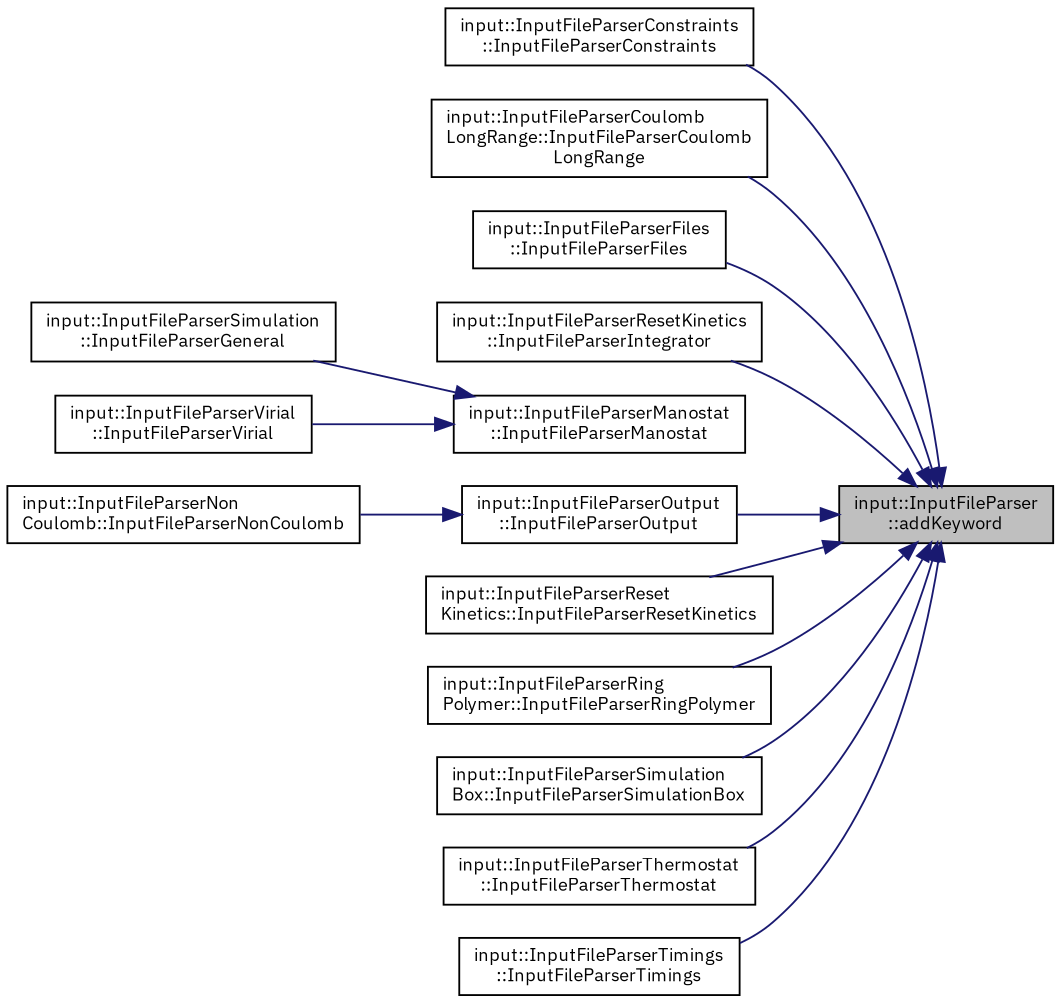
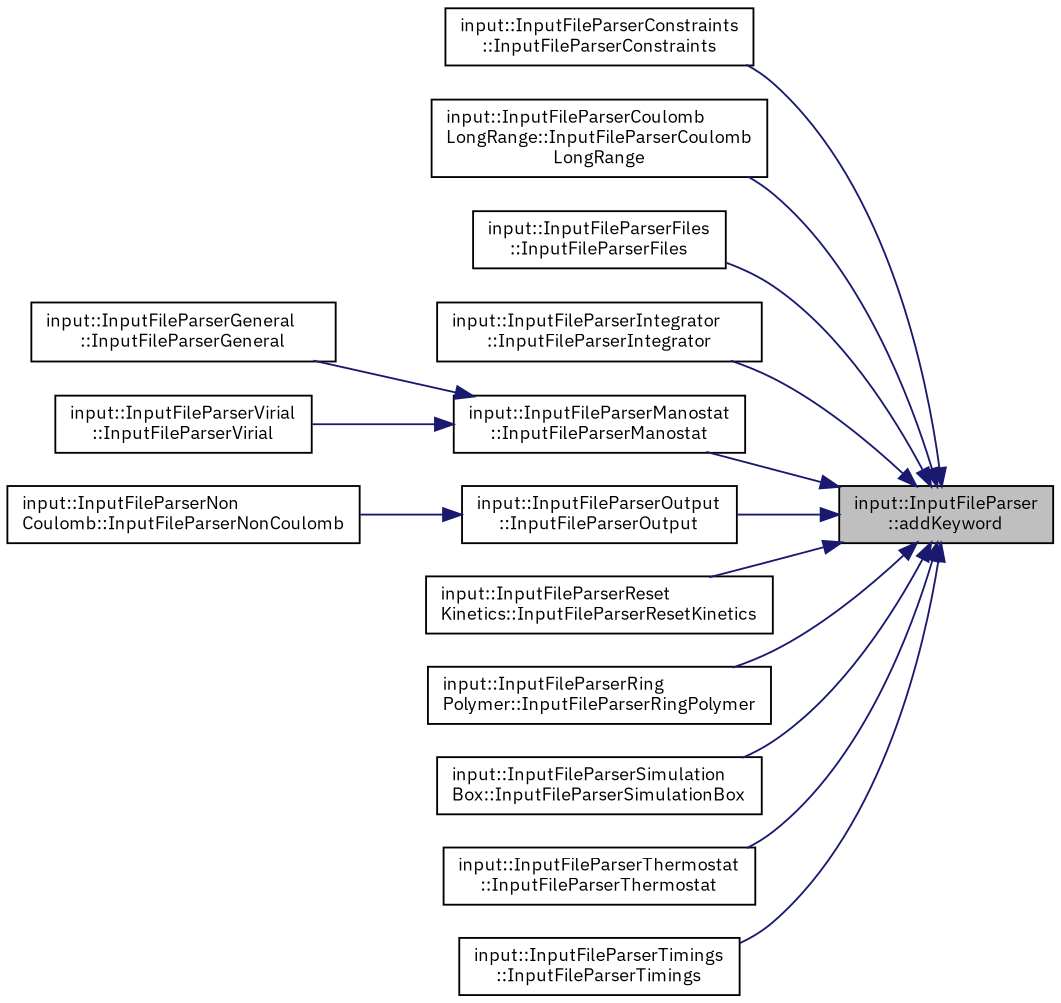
(184, 332) -> (184, 332)
(599, 332) -> (599, 332)
none -> (764, 467)
